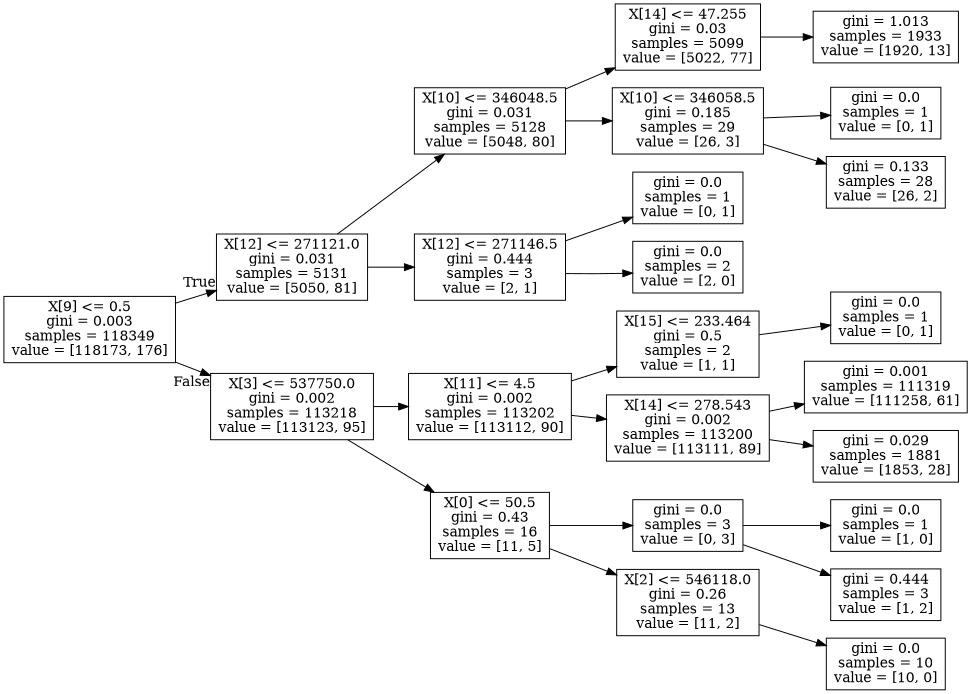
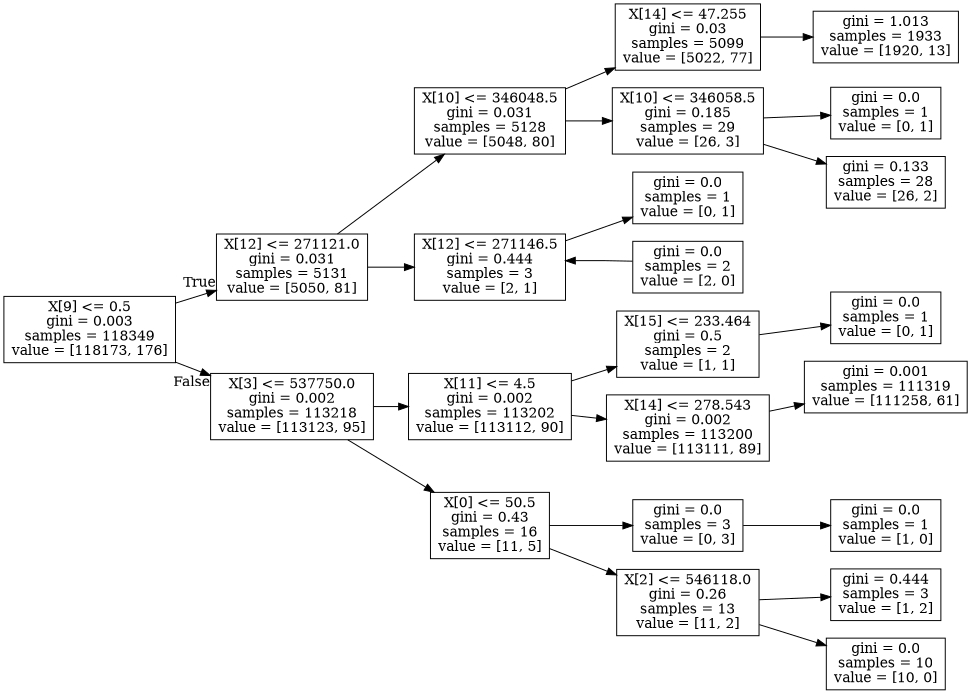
(594, 274) -> (604, 261)
(886, 456) -> none
(782, 558) -> (790, 599)
